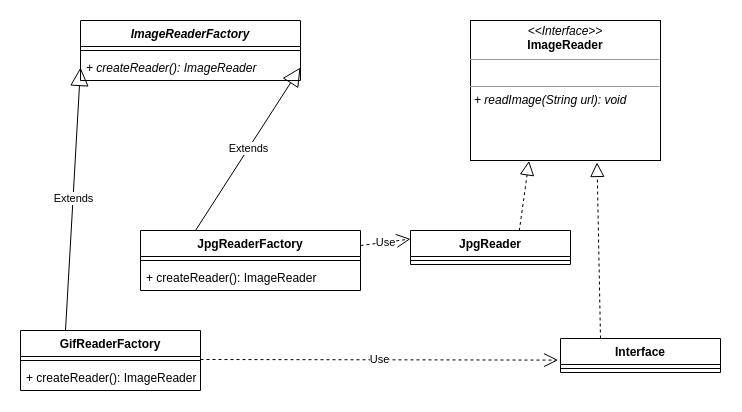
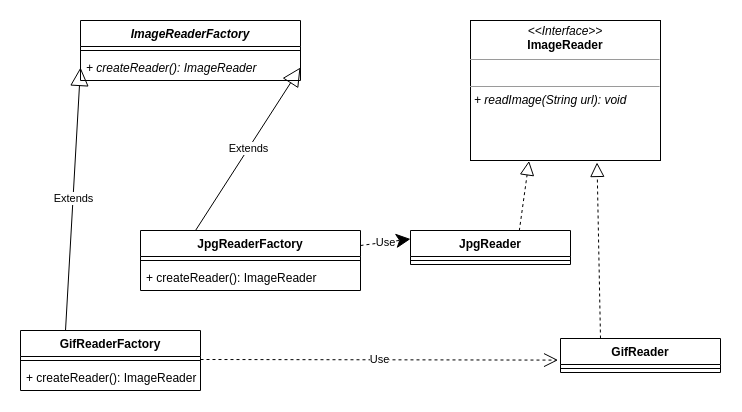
(402, 240) -> (398, 241)
(640, 352) -> (640, 352)
